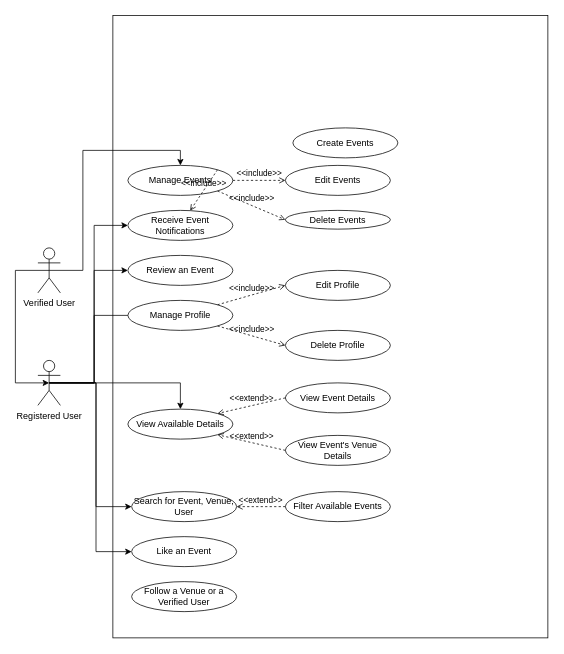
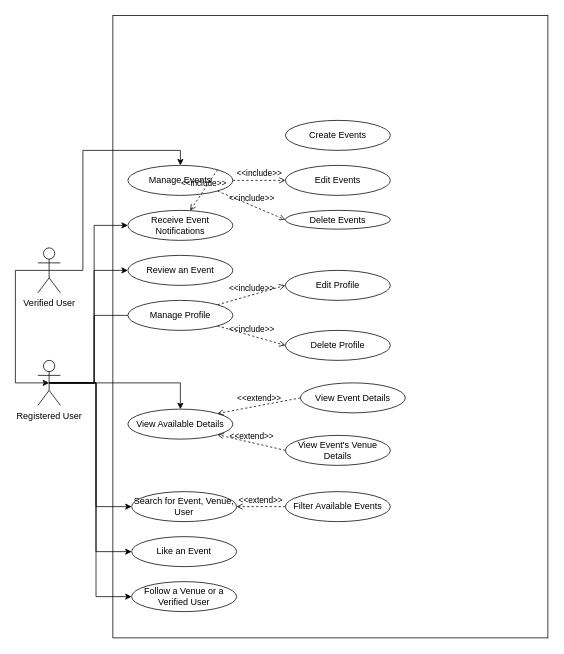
(345, 143) -> (338, 135)
(338, 398) -> (353, 398)
none -> (109, 597)
